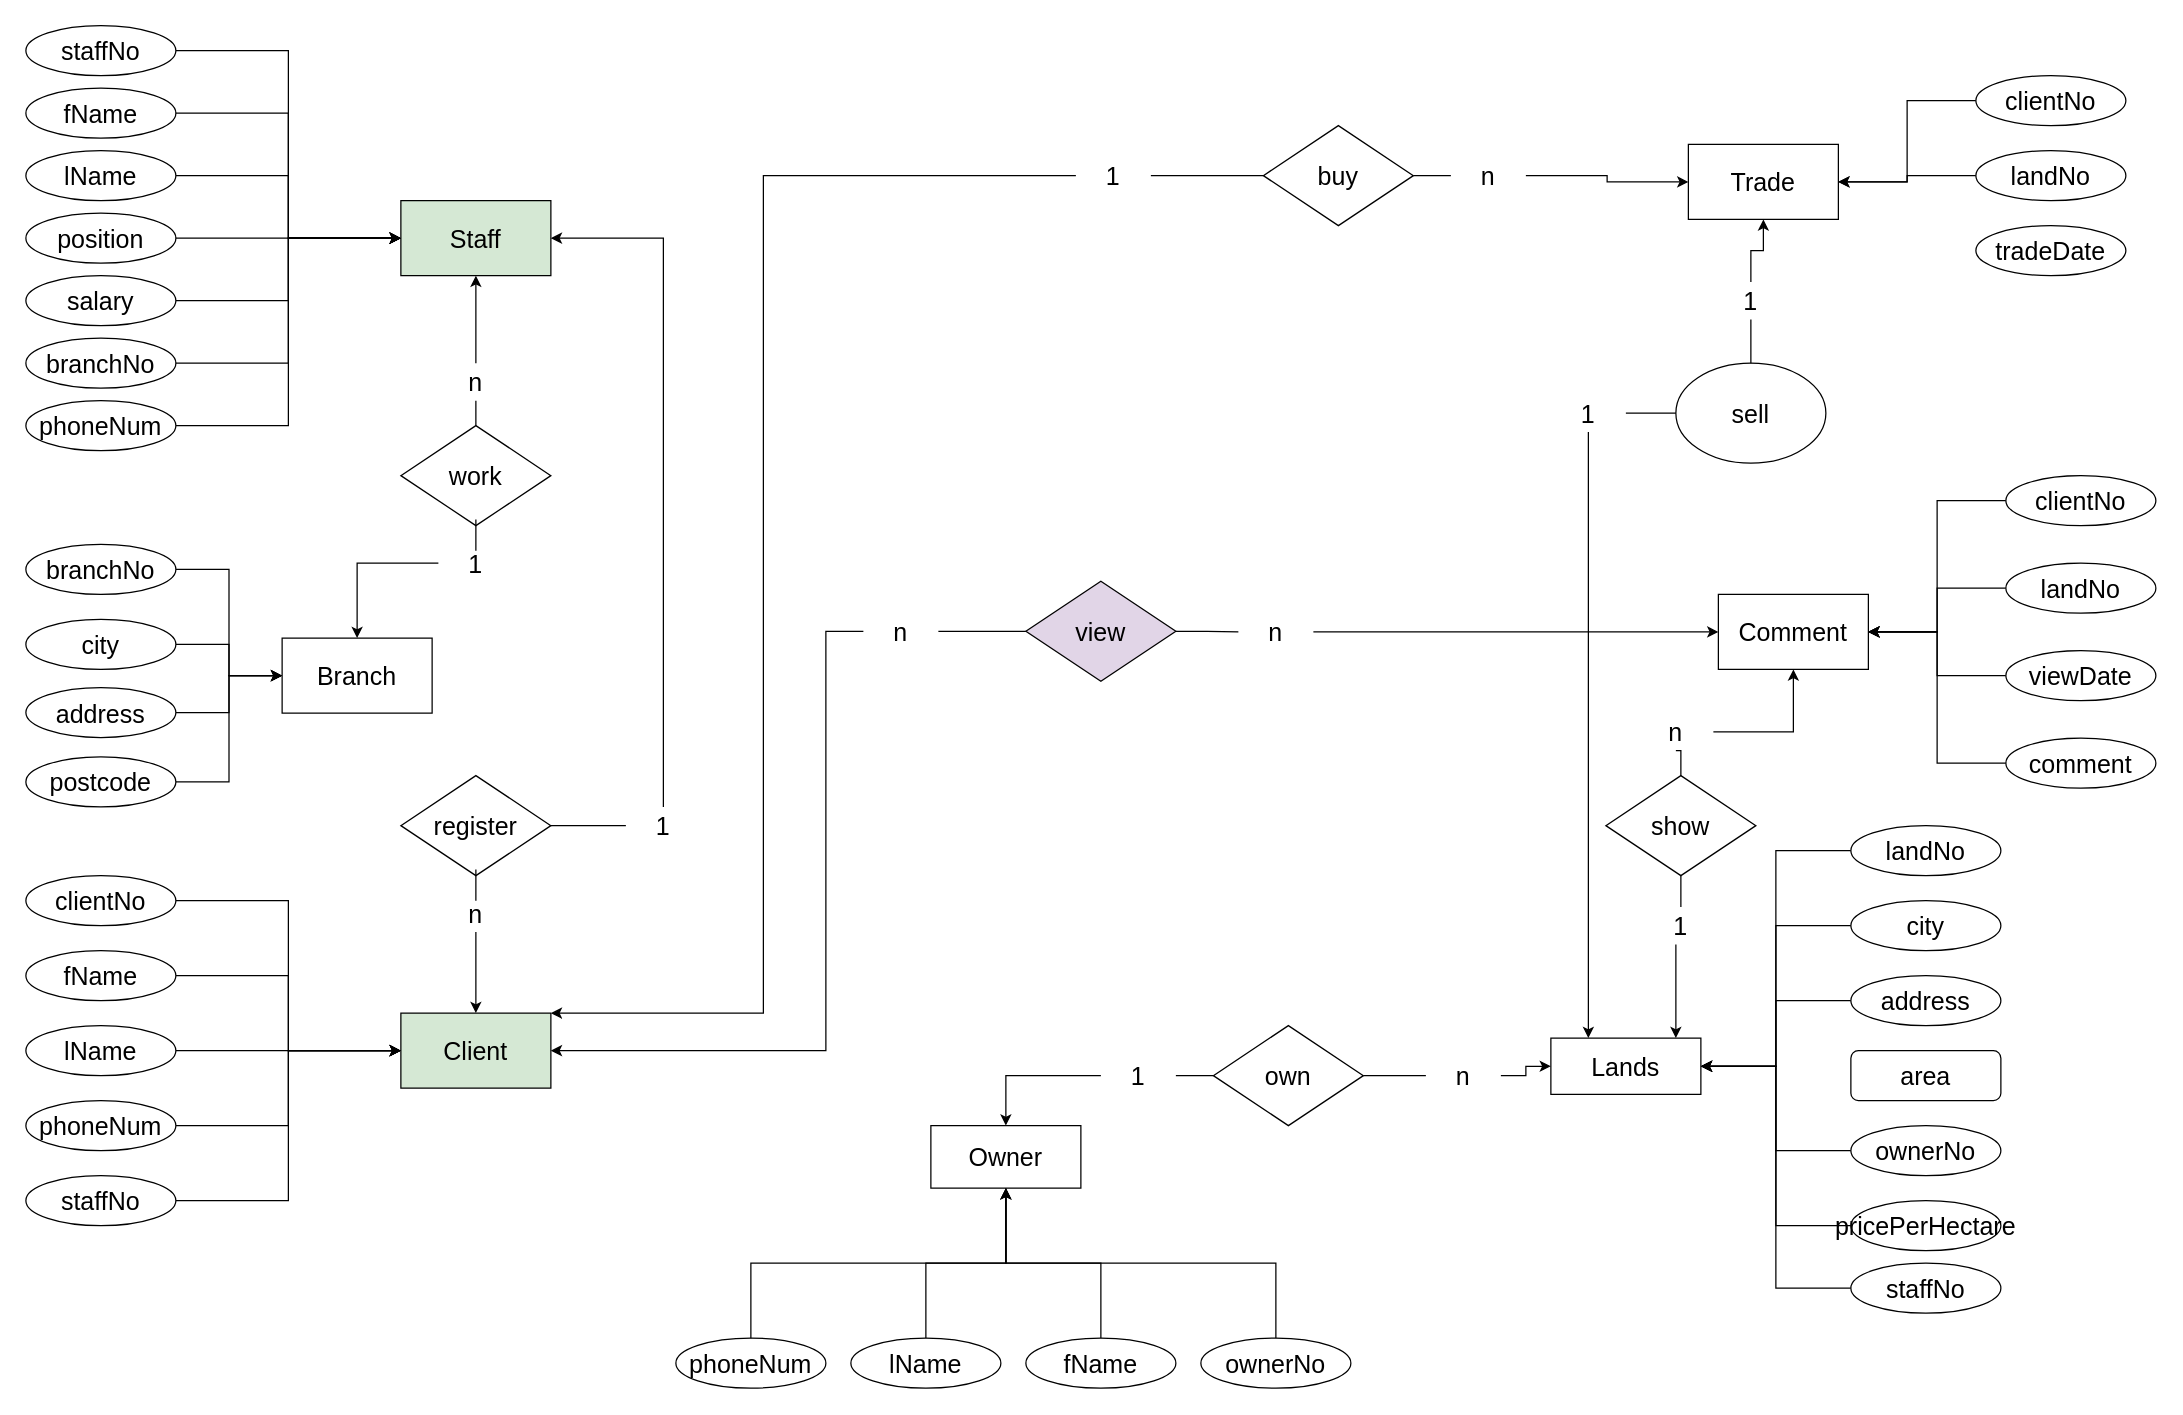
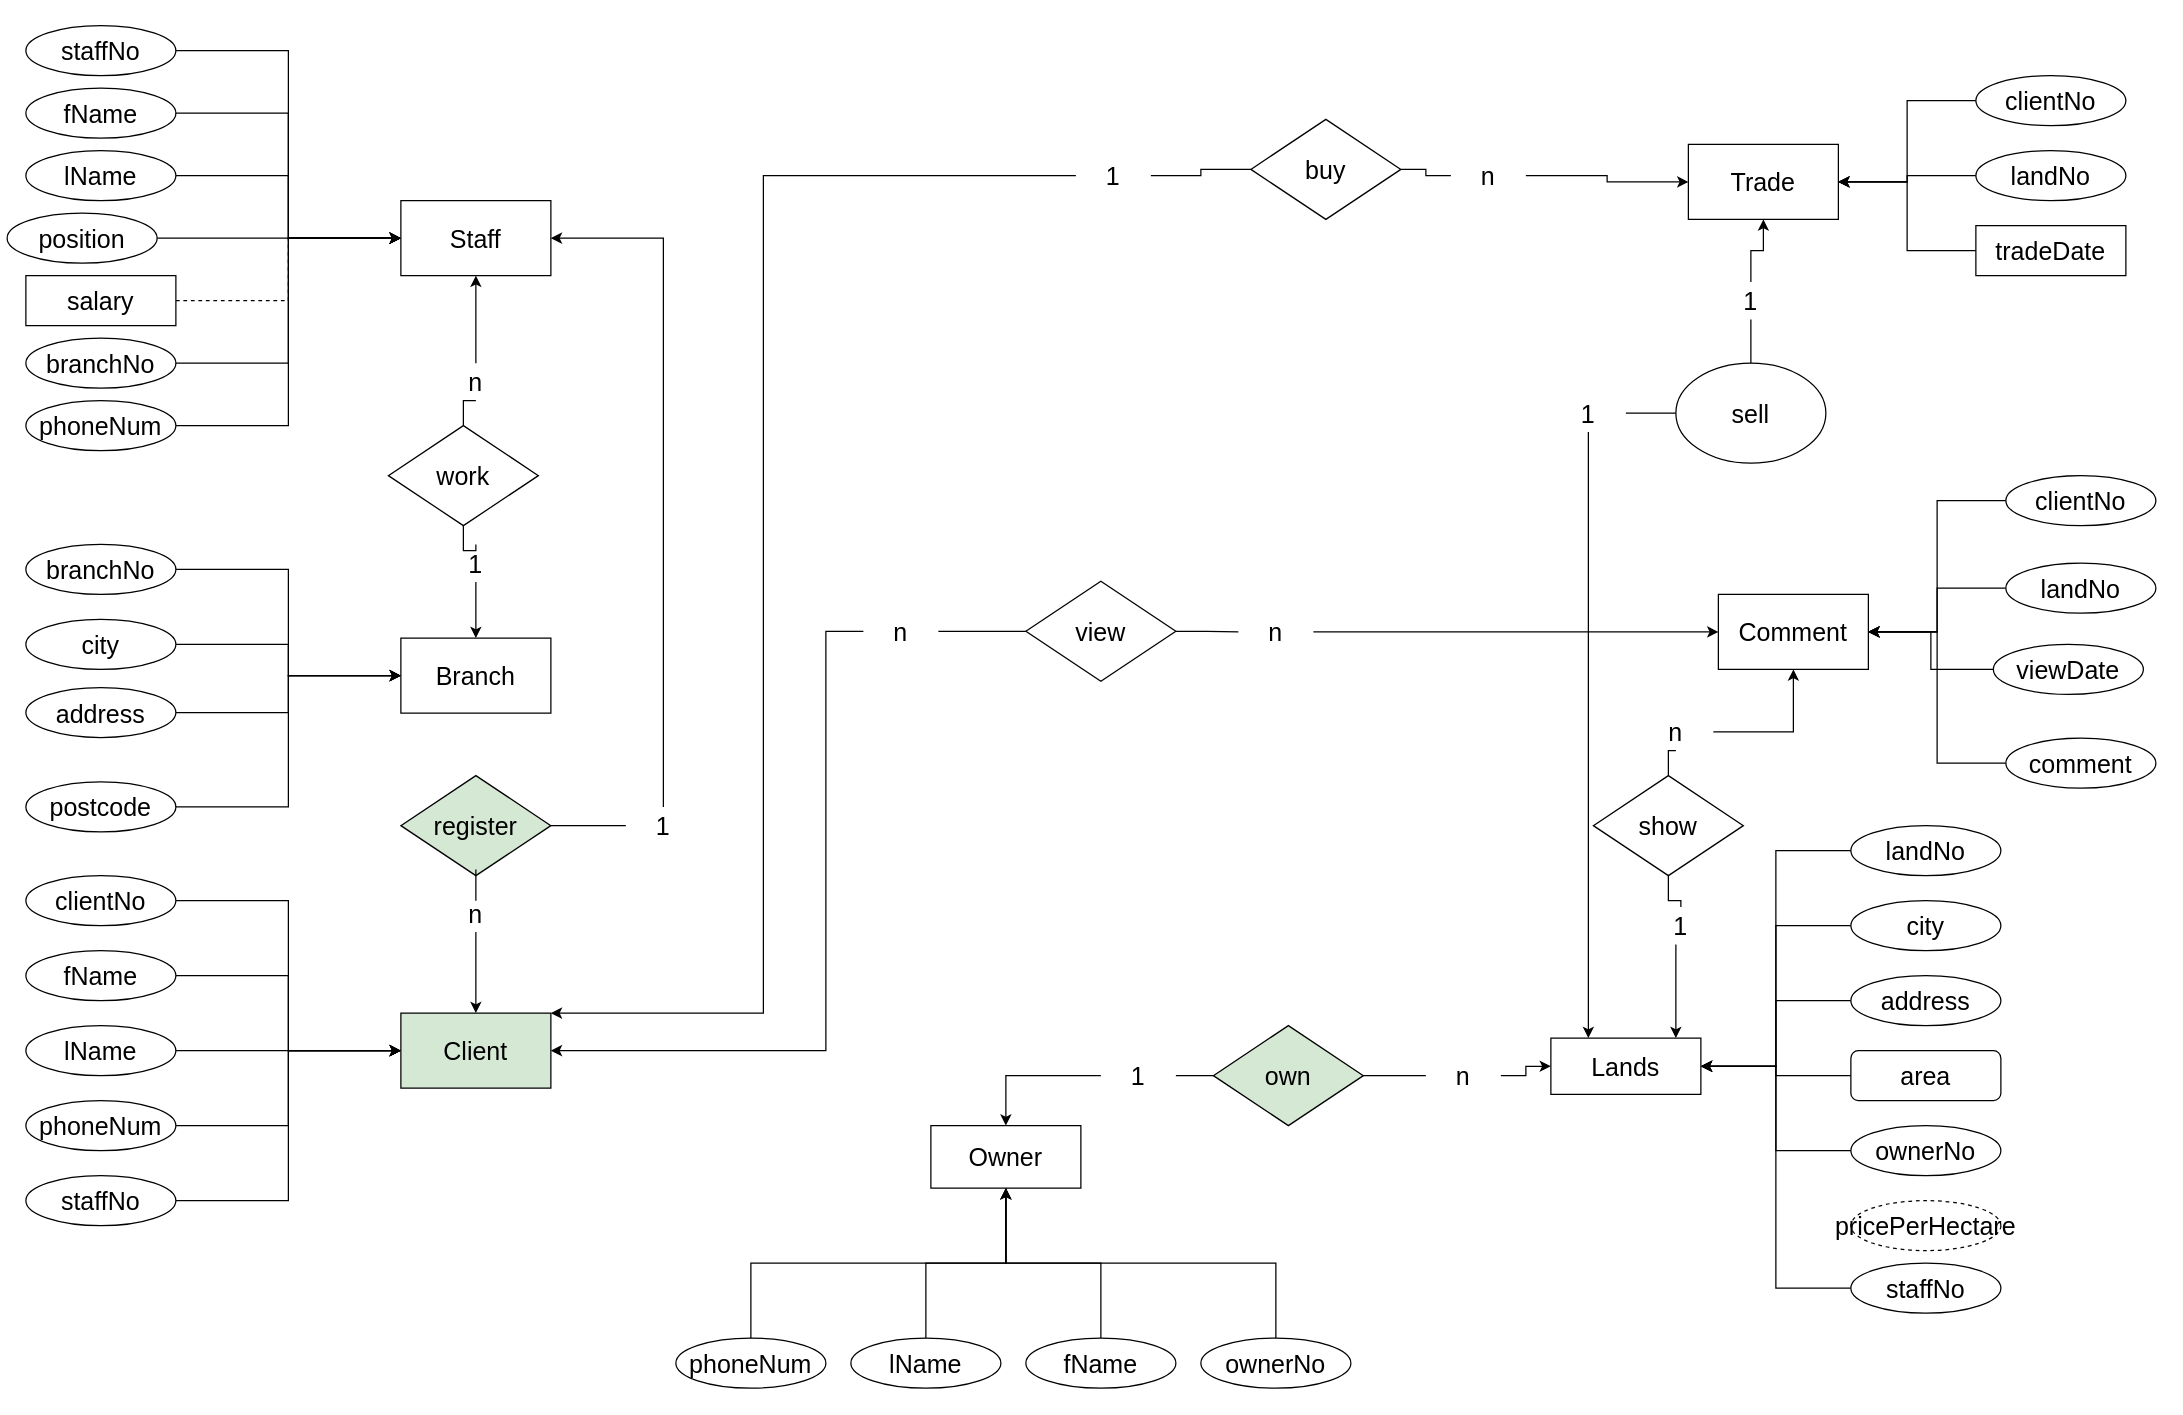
(1338, 176) -> (1326, 169)
(101, 238) -> (82, 238)
(476, 238) -> (476, 238)
none -> (1907, 251)
(2051, 251) -> (2051, 251)
(101, 301) -> (101, 301)
(231, 301) -> (231, 301)
(476, 476) -> (463, 476)
(1101, 631) -> (1101, 631)
(357, 676) -> (476, 676)
(2081, 676) -> (2068, 669)
(101, 782) -> (101, 807)
(476, 826) -> (476, 826)
(1681, 826) -> (1668, 826)
(1288, 1076) -> (1288, 1076)
none -> (1814, 1076)
(1814, 1226) -> none
(1926, 1226) -> (1926, 1226)
